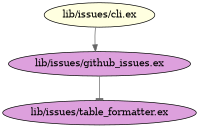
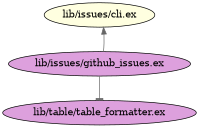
(95, 36) -> (104, 43)
(99, 113) -> (99, 113)
